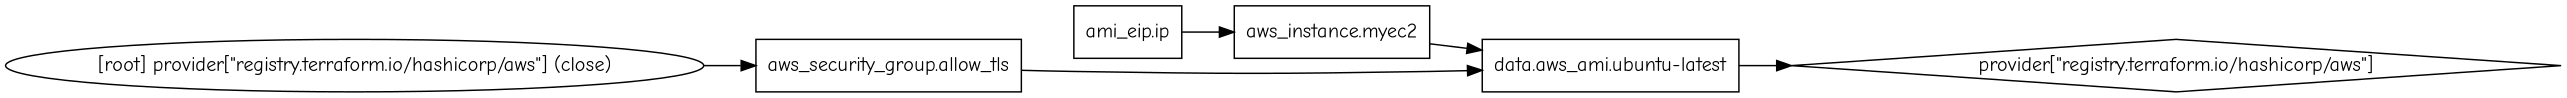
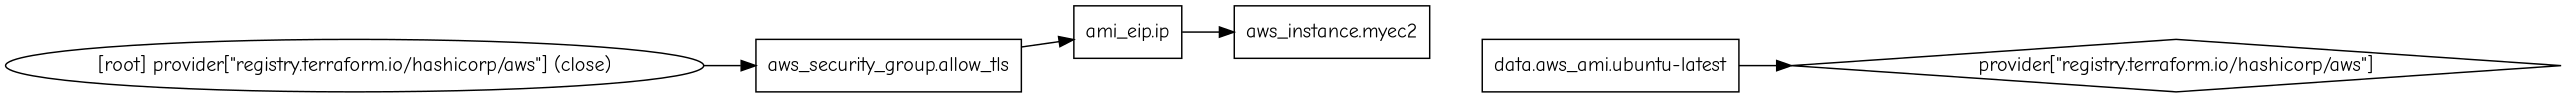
(1448, 46) -> none
(1244, 73) -> (1040, 44)
